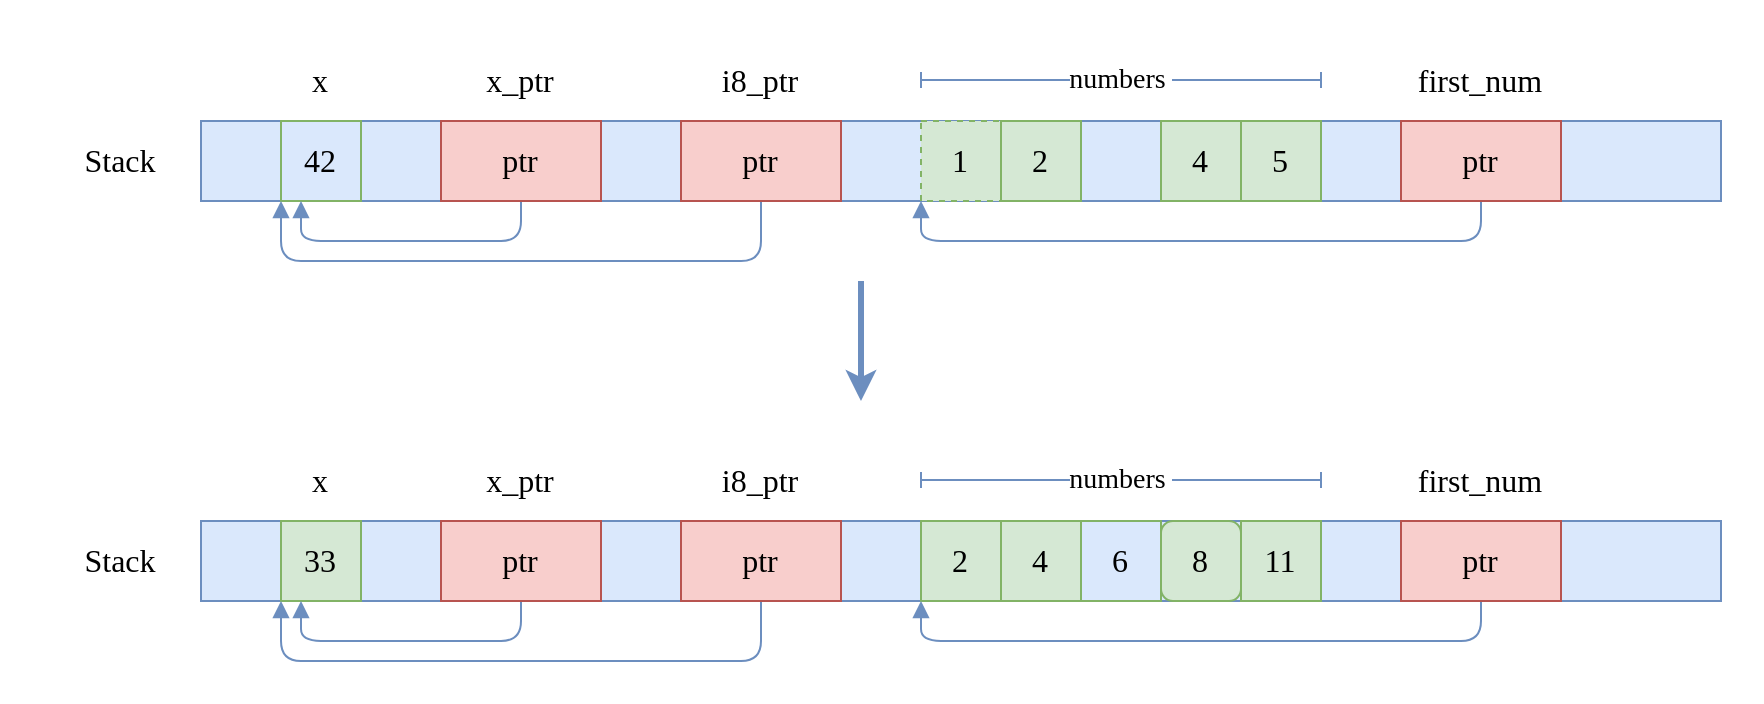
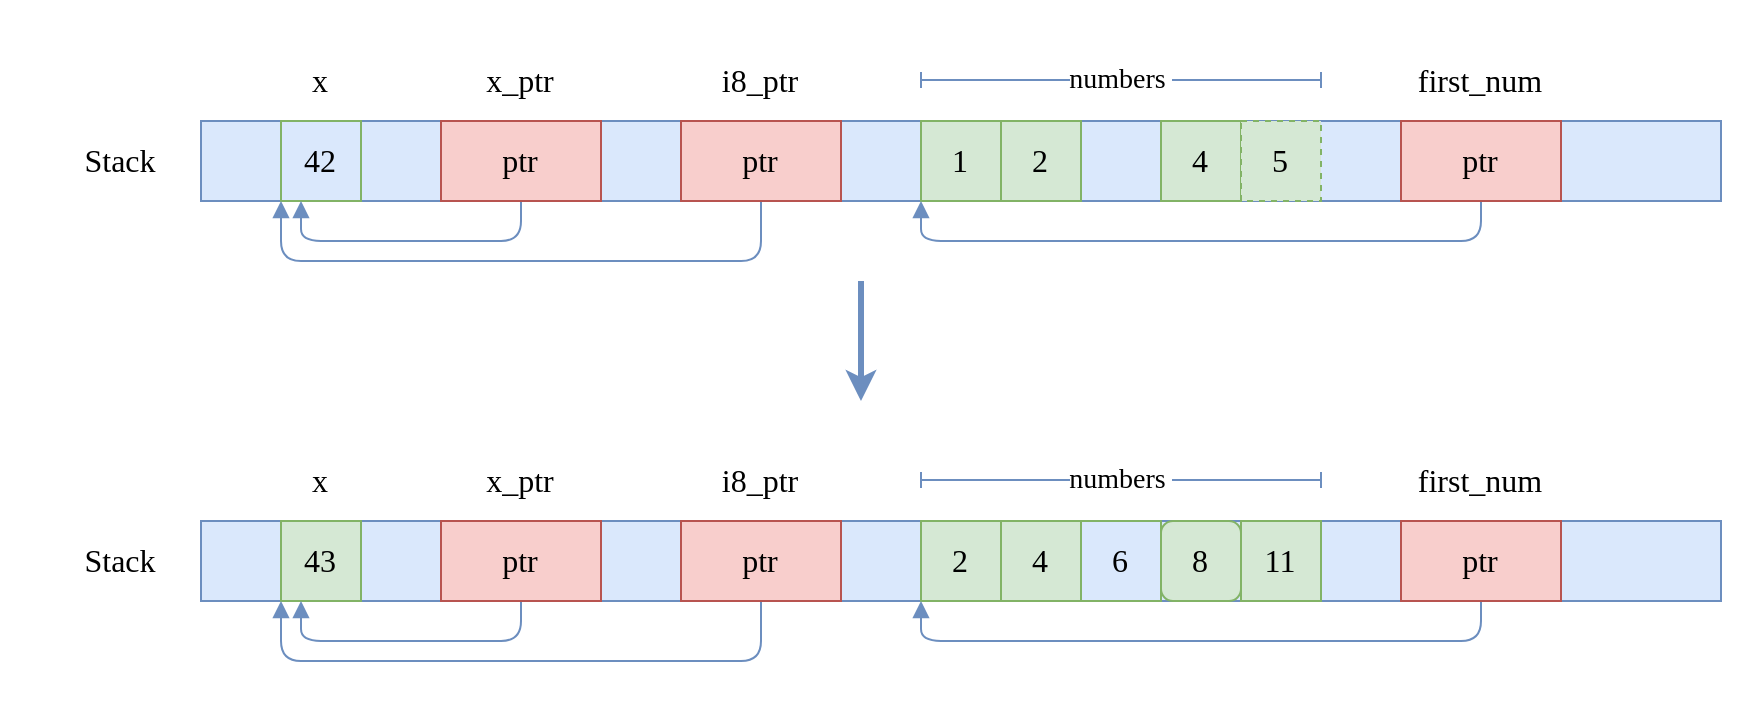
(961, 161) -> (961, 161)
(1281, 161) -> (1281, 161)
(321, 561) -> (321, 561)
